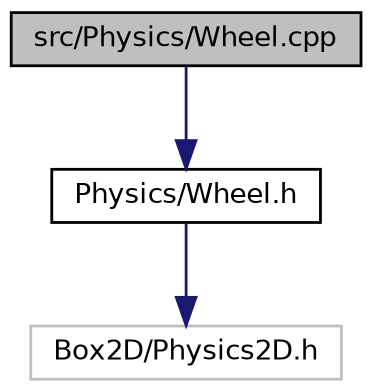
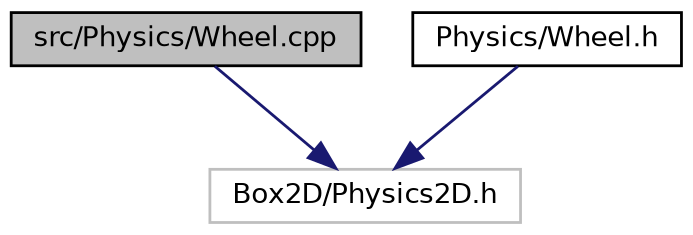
(186, 103) -> (265, 108)
